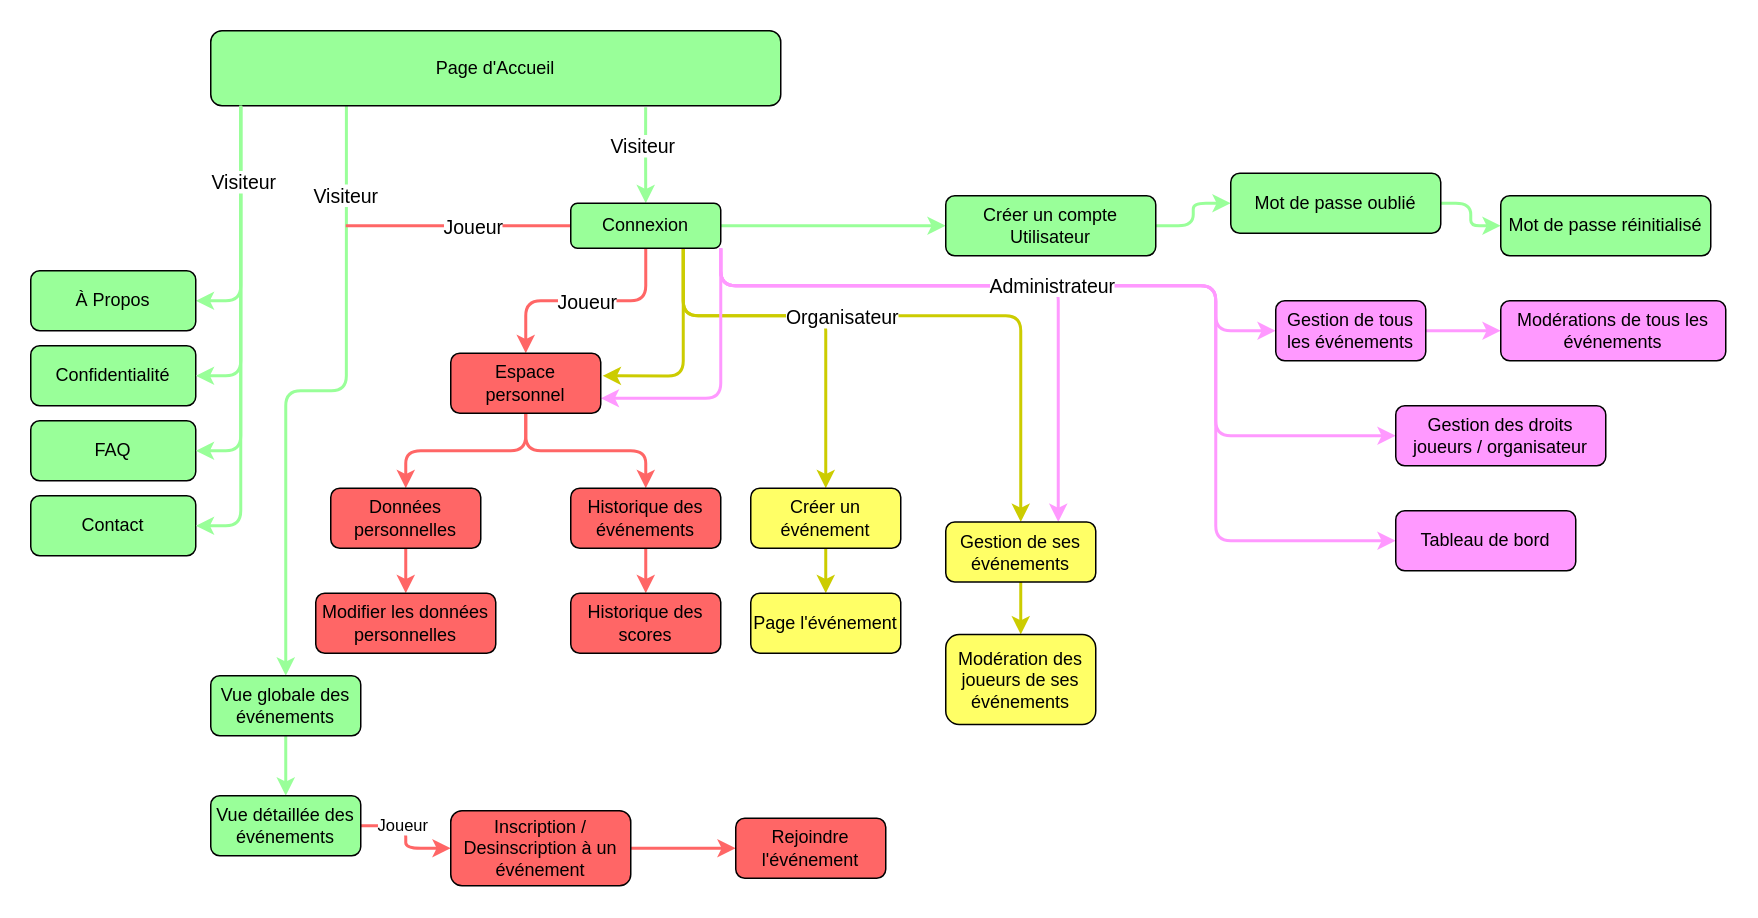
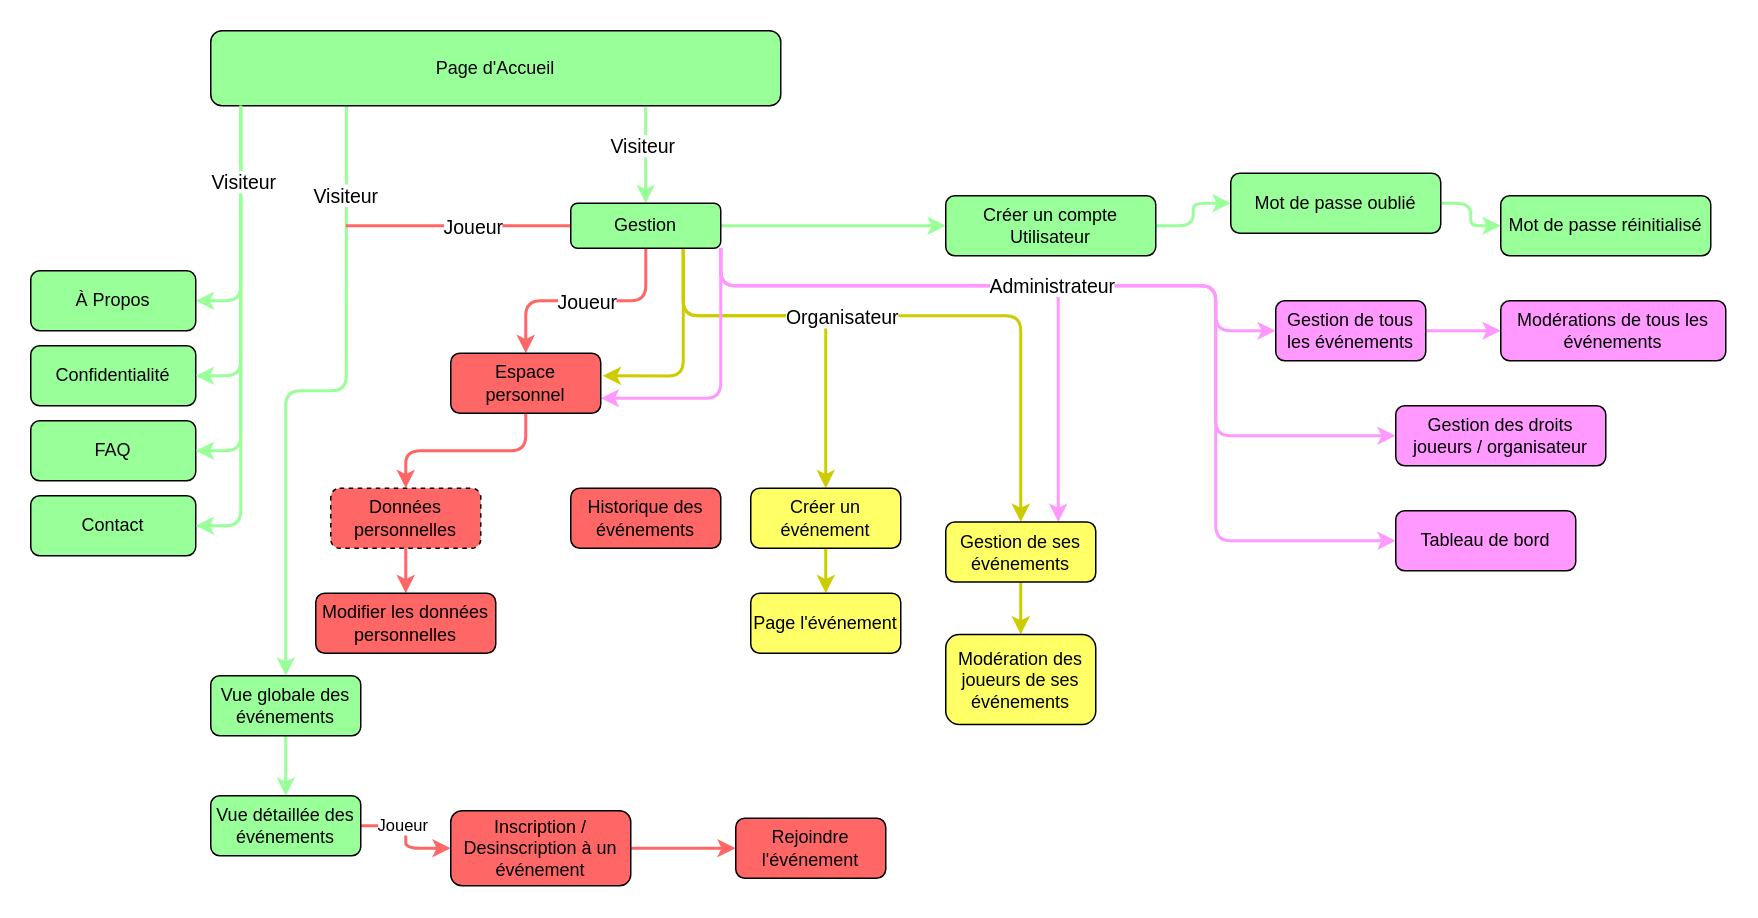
(646, 226) -> (646, 226)
(593, 451) -> none
(406, 518) -> (406, 518)
(646, 573) -> none
(646, 623) -> none
